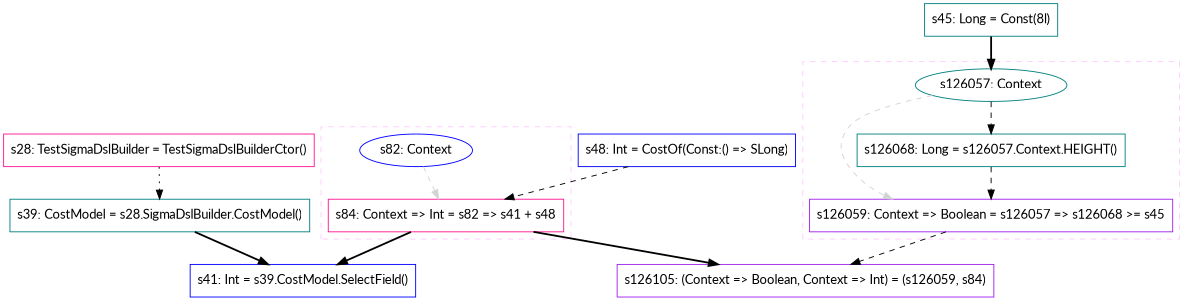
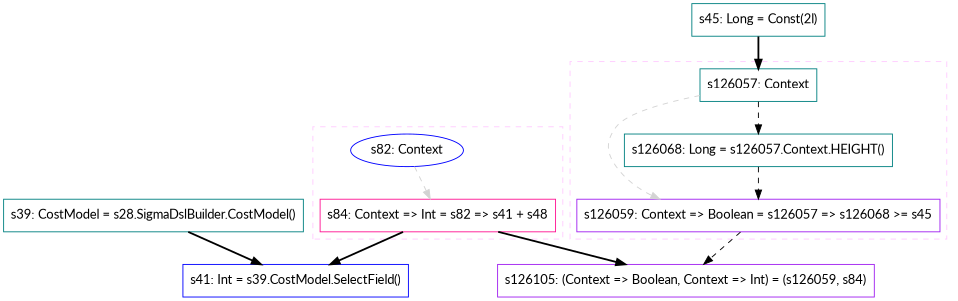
(991, 20) -> (758, 20)
(991, 85) -> (758, 85)
(159, 150) -> none
(687, 150) -> none
